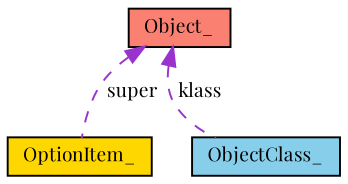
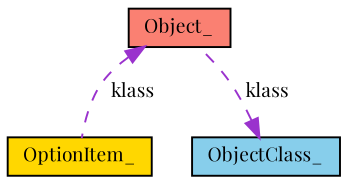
(131, 92) -> (131, 92)
(179, 110) -> (229, 80)
